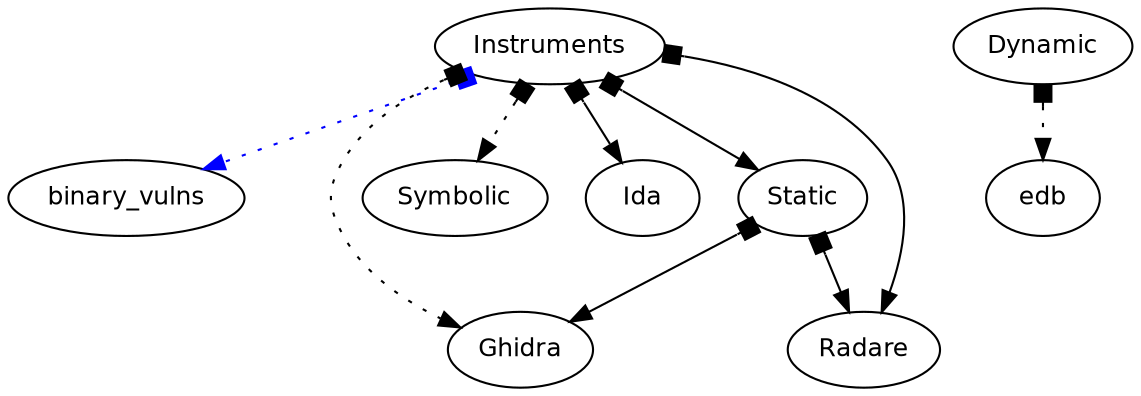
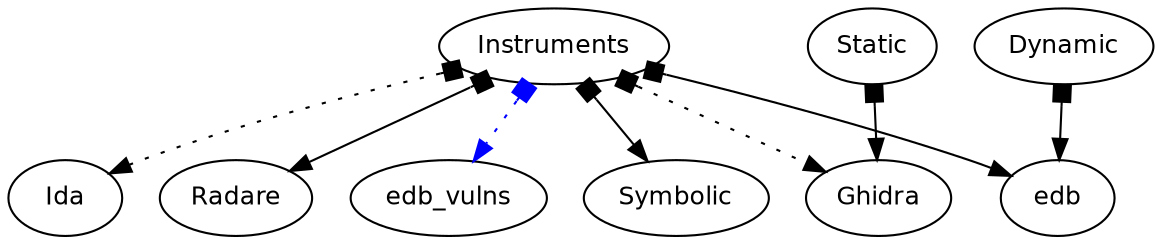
(503, 122) -> (615, 122)
(1043, 122) -> (1061, 122)
(597, 123) -> (283, 114)
(681, 125) -> (830, 118)
(126, 198) -> (449, 198)
(833, 274) -> none
